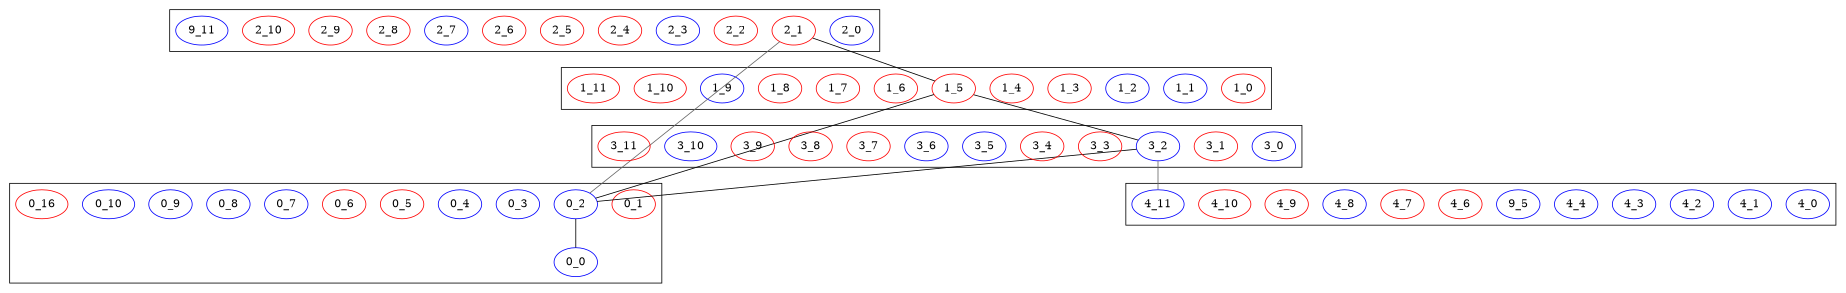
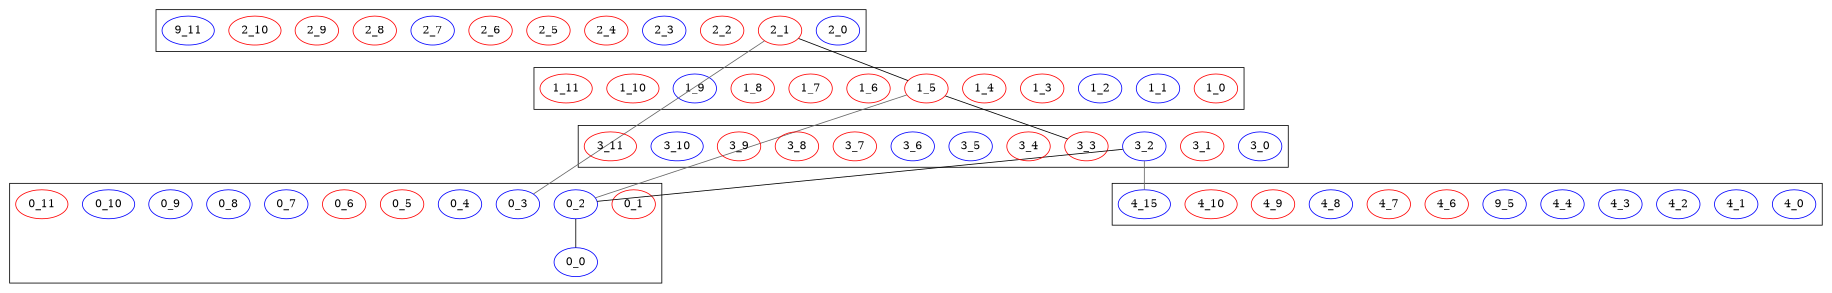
(685, 117) -> (649, 117)
(1056, 117) -> (1007, 117)
(765, 146) -> (751, 146)
(42, 204) -> (42, 204)
(1158, 204) -> (1144, 204)
